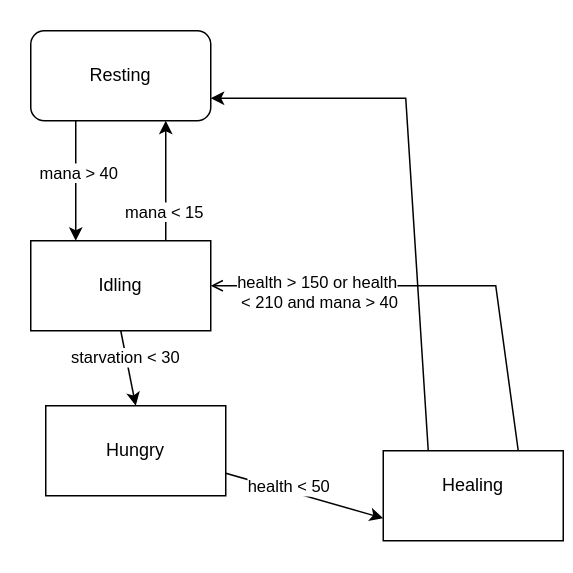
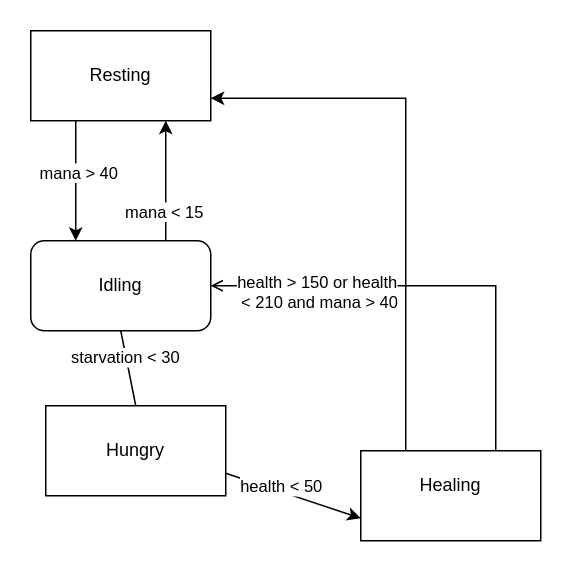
(121, 76) -> (121, 76)
(121, 286) -> (121, 286)
(133, 394) -> (134, 398)
(473, 496) -> (451, 496)
